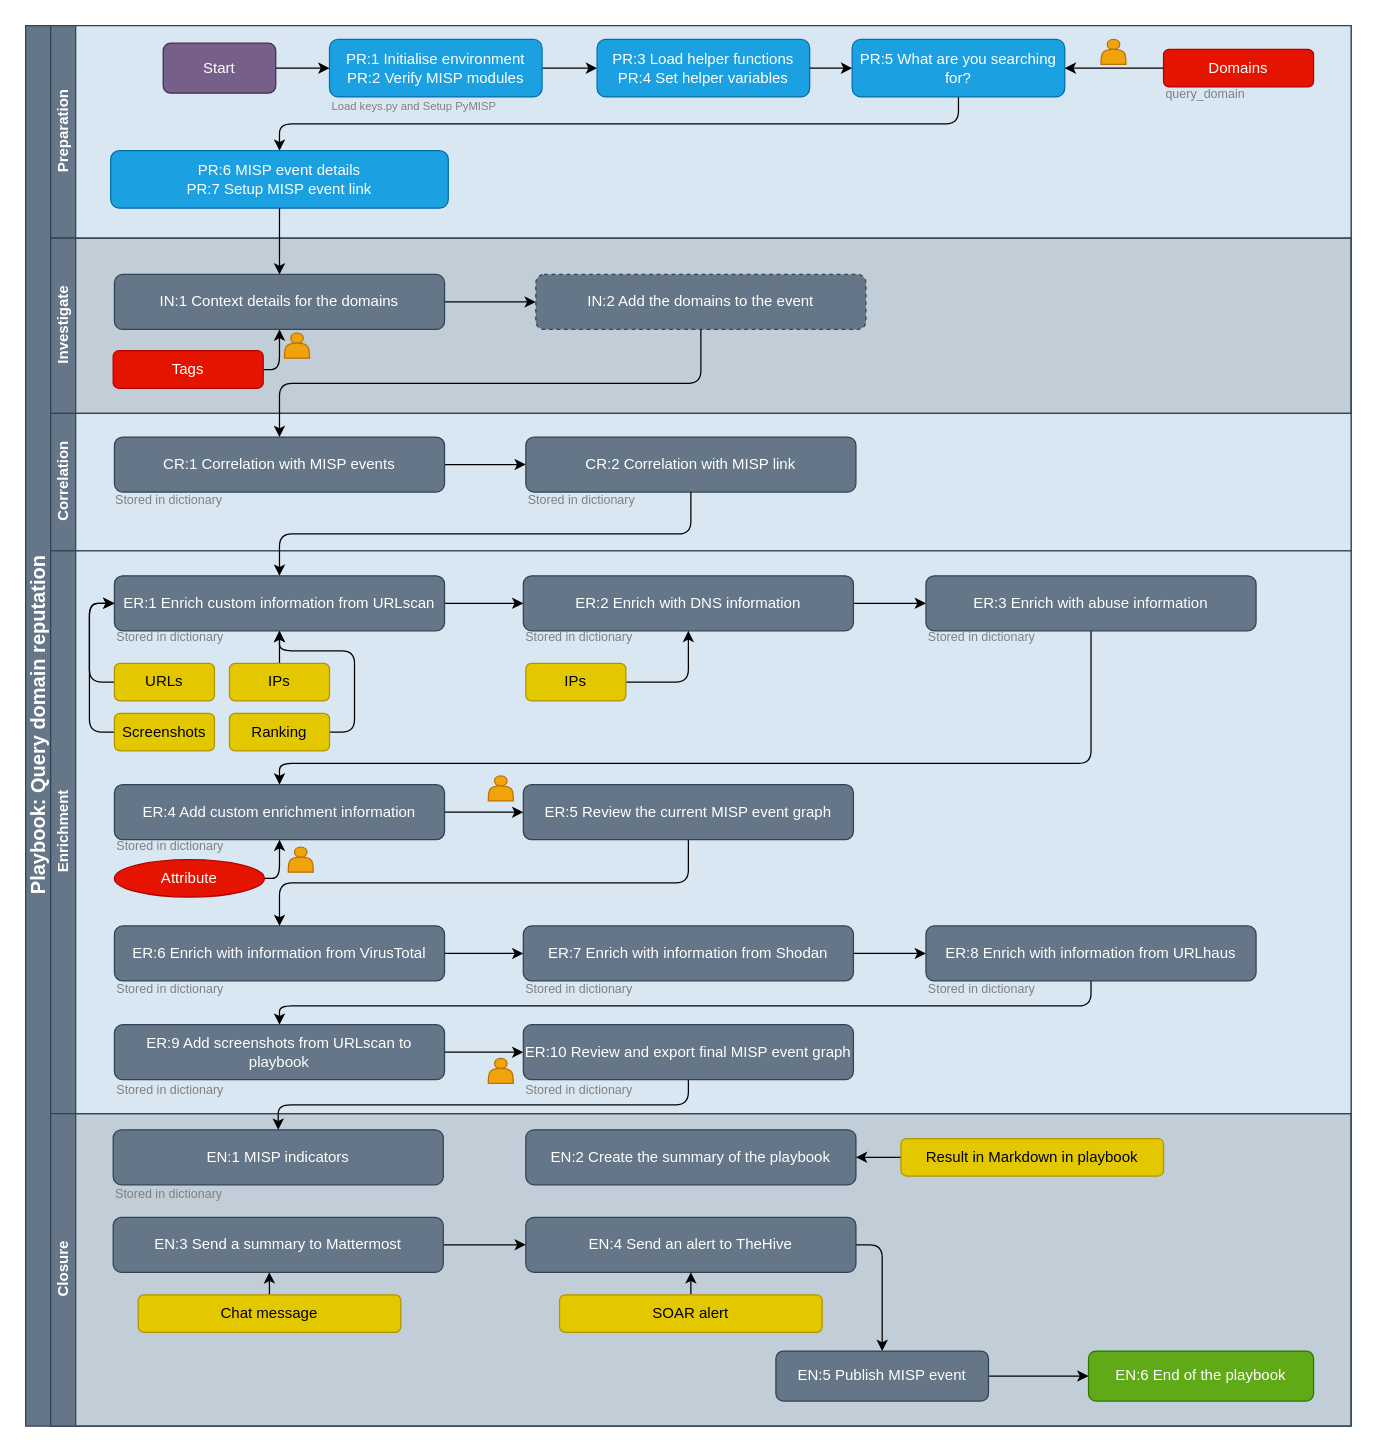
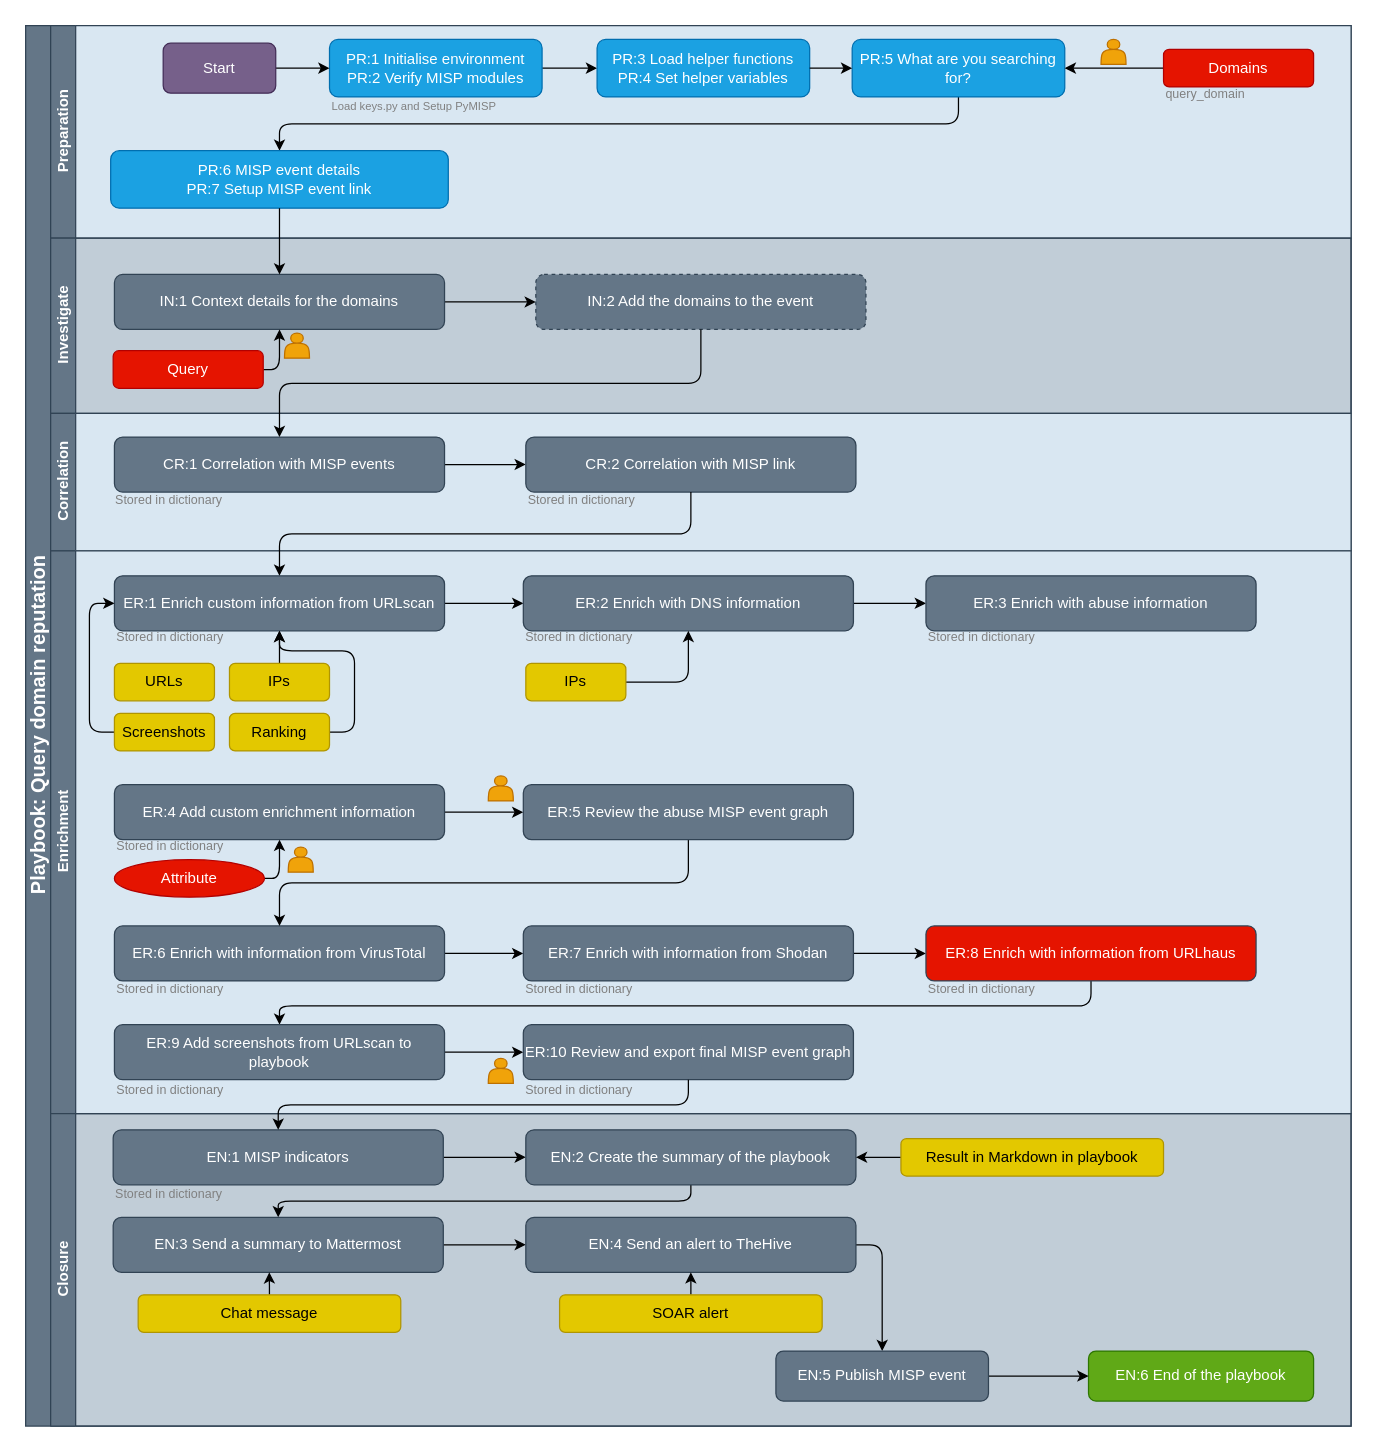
(188, 369) -> (188, 369)
(104, 682) -> none
(743, 763) -> none
(688, 812) -> (688, 812)
(1091, 953) -> (1091, 953)
none -> (480, 1157)
none -> (487, 1201)
